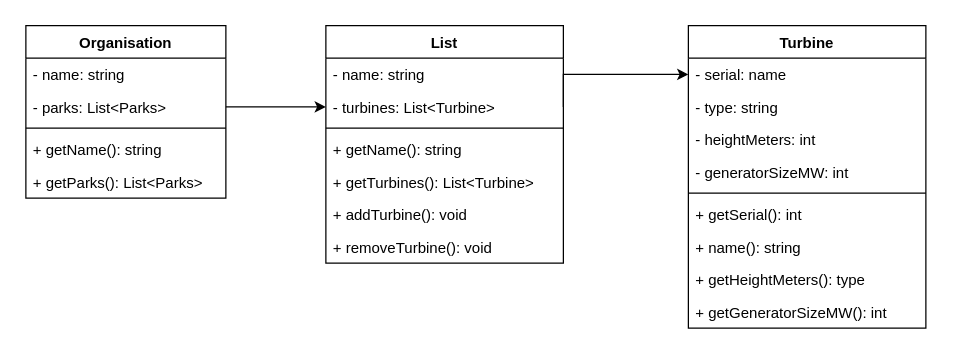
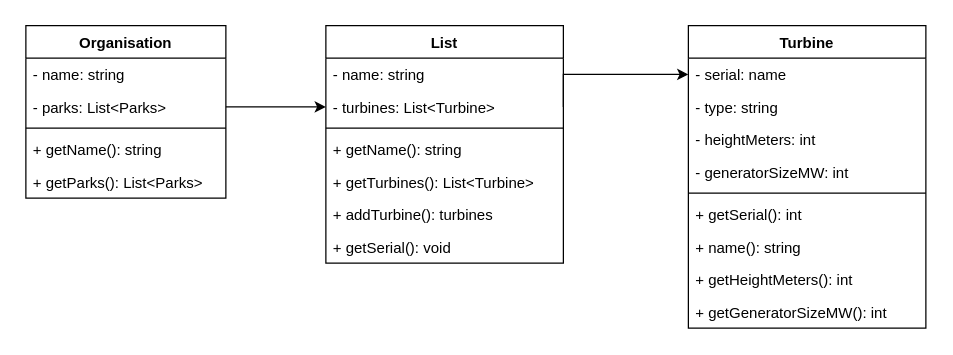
(407, 215) -> (424, 215)
(419, 248) -> (401, 248)
(792, 280) -> (786, 280)
